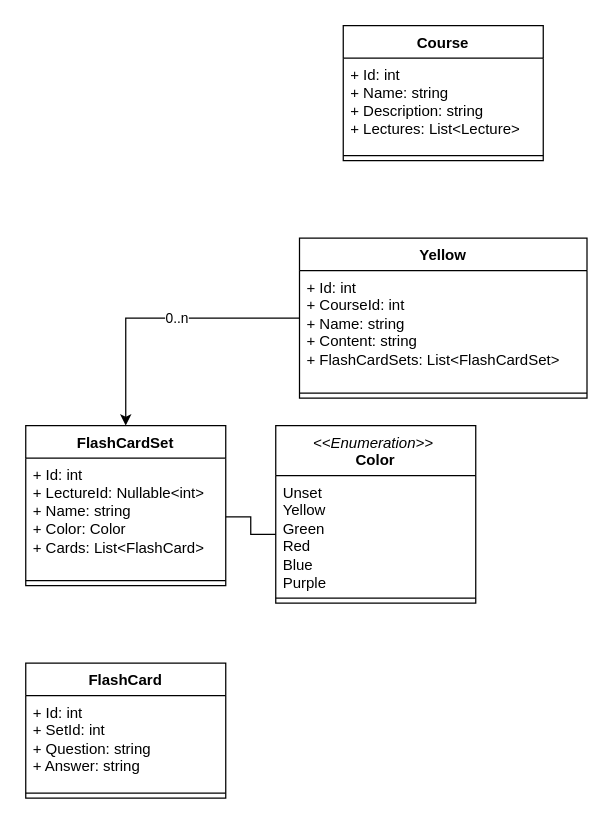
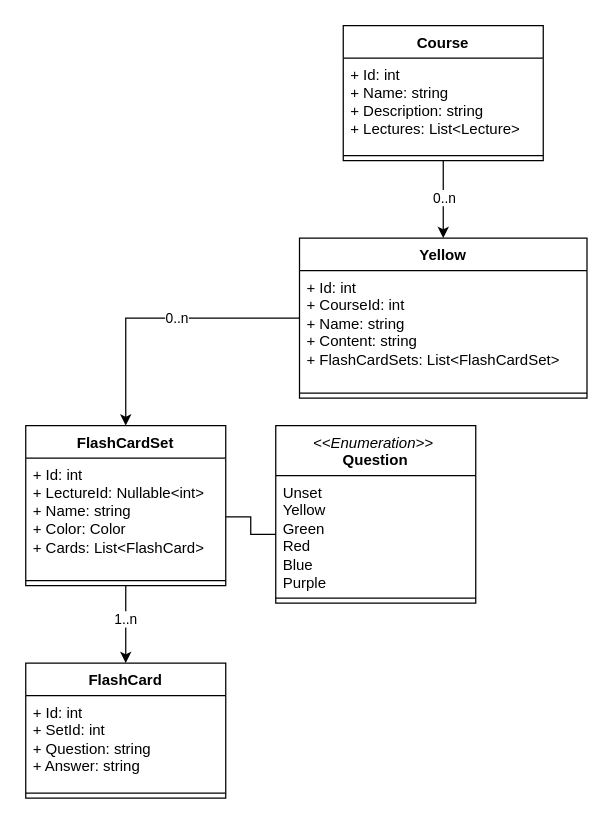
none -> (443, 214)
(376, 452) -> (376, 452)
none -> (126, 637)
